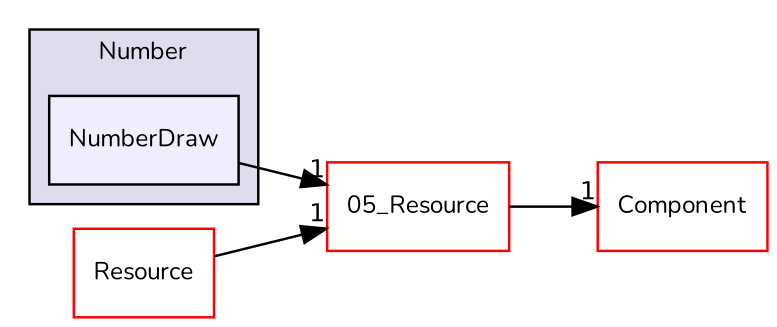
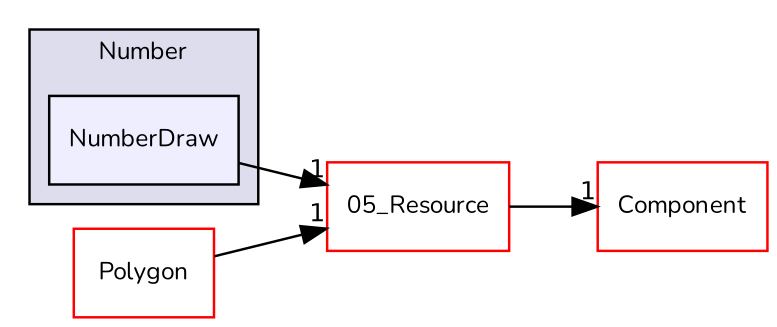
(144, 273) -> (144, 273)
